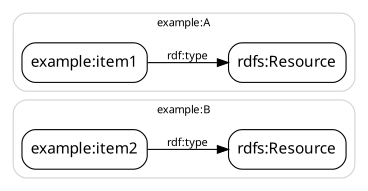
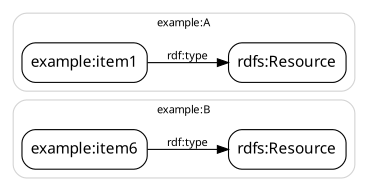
(85, 149) -> (85, 149)
